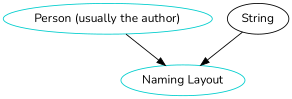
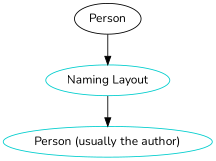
(258, 19) -> (108, 19)
(142, 47) -> (108, 107)
